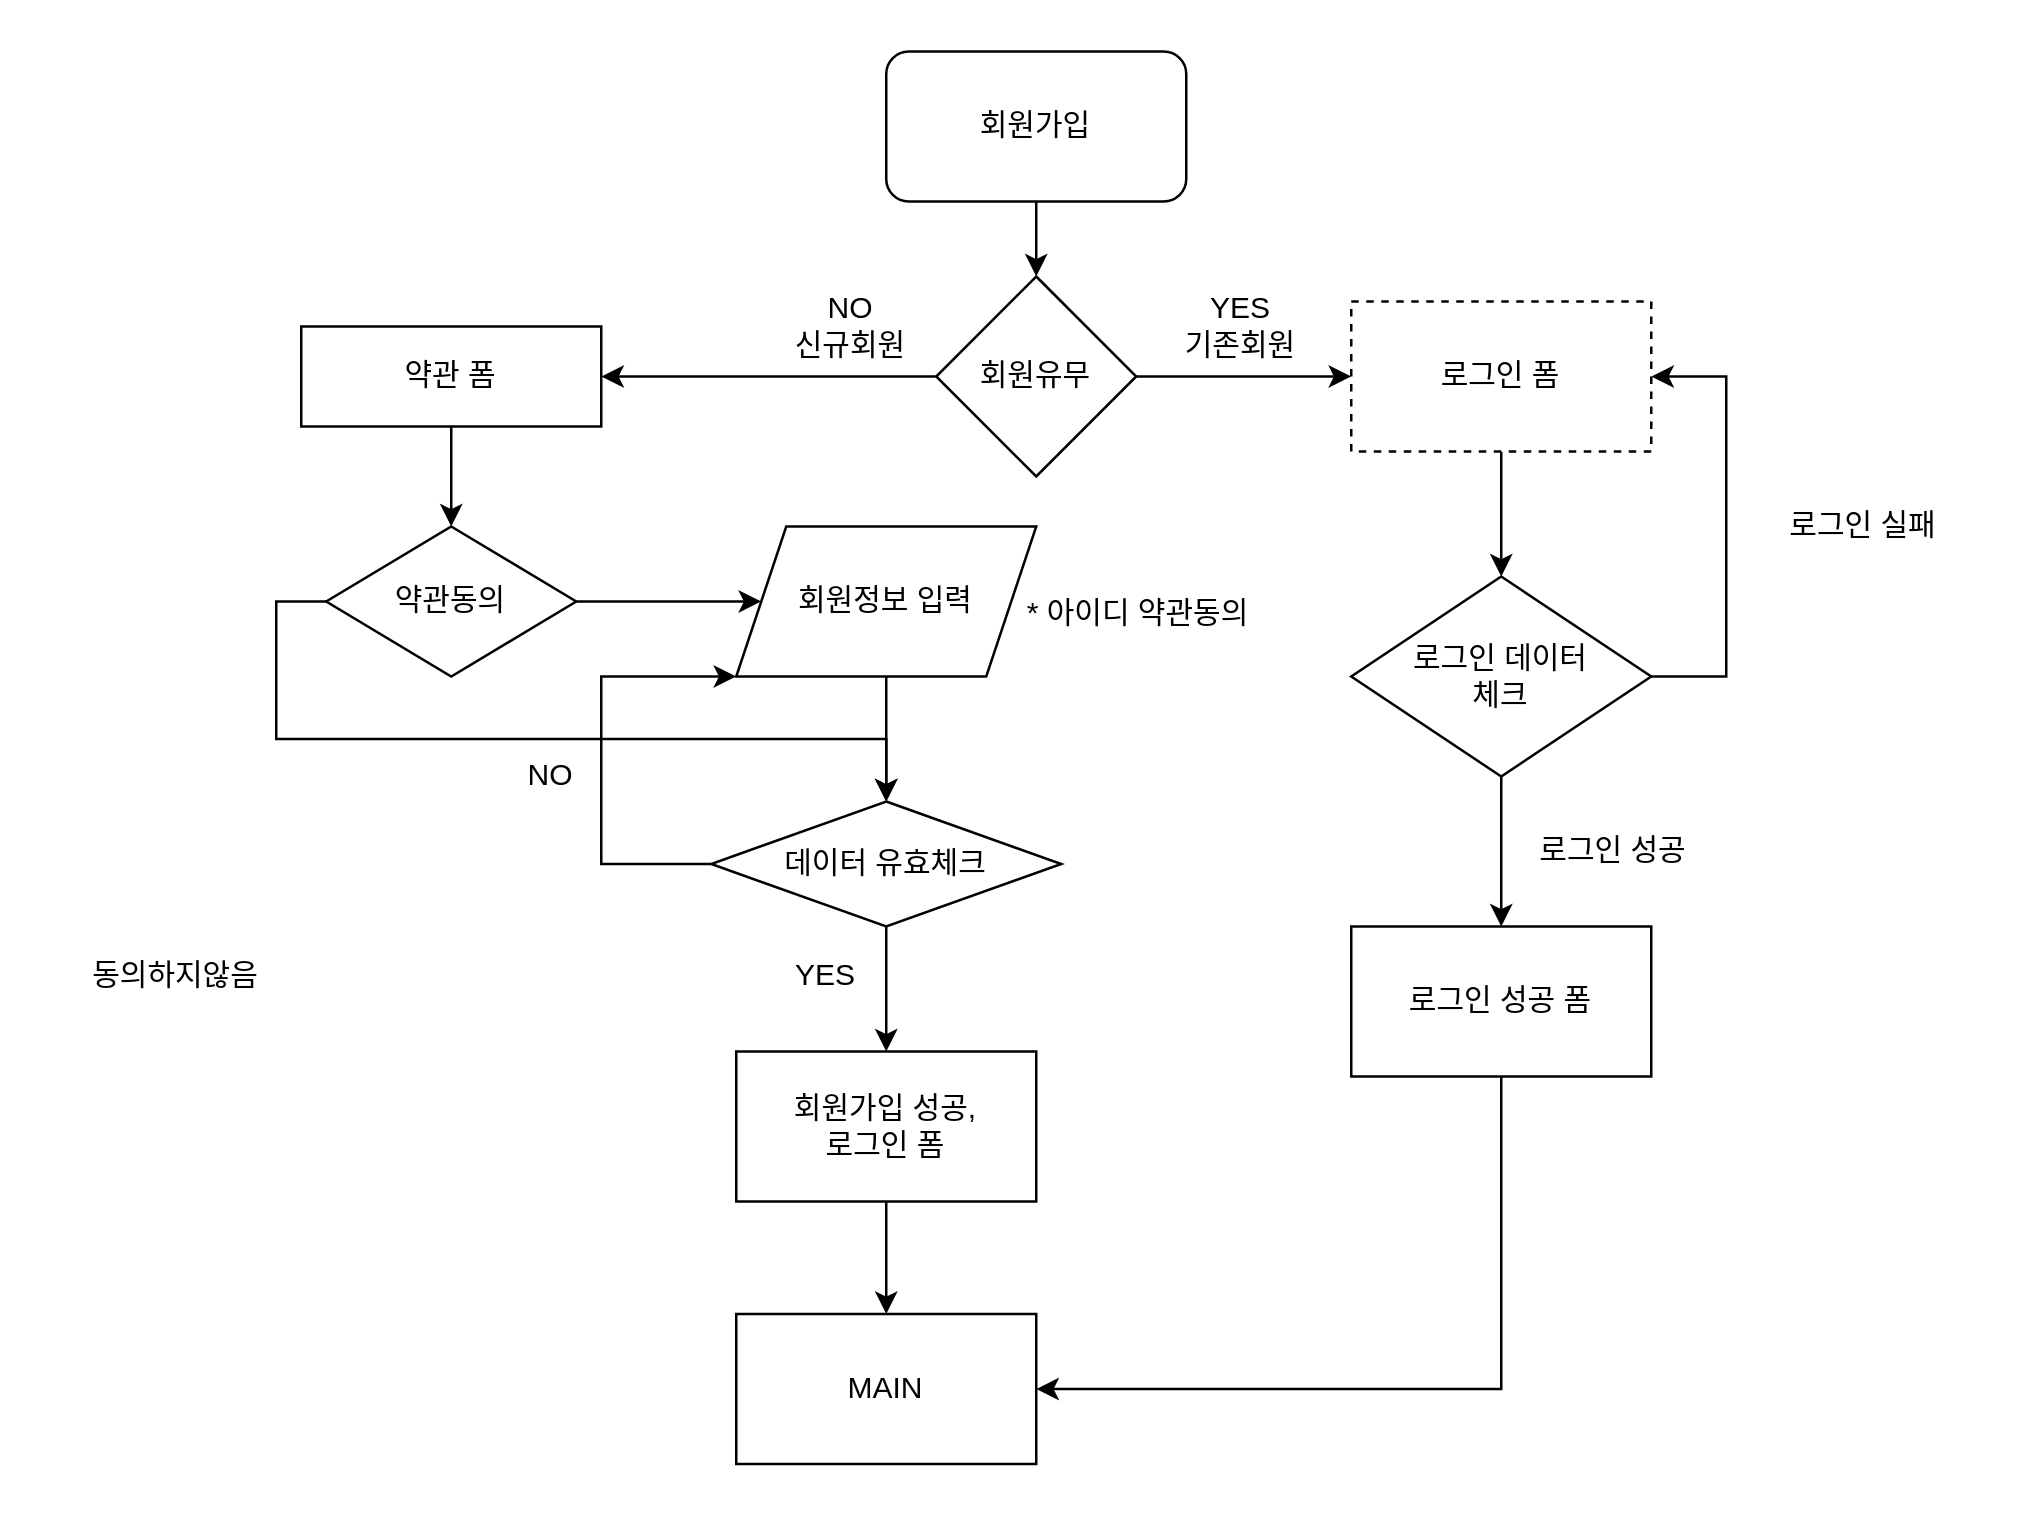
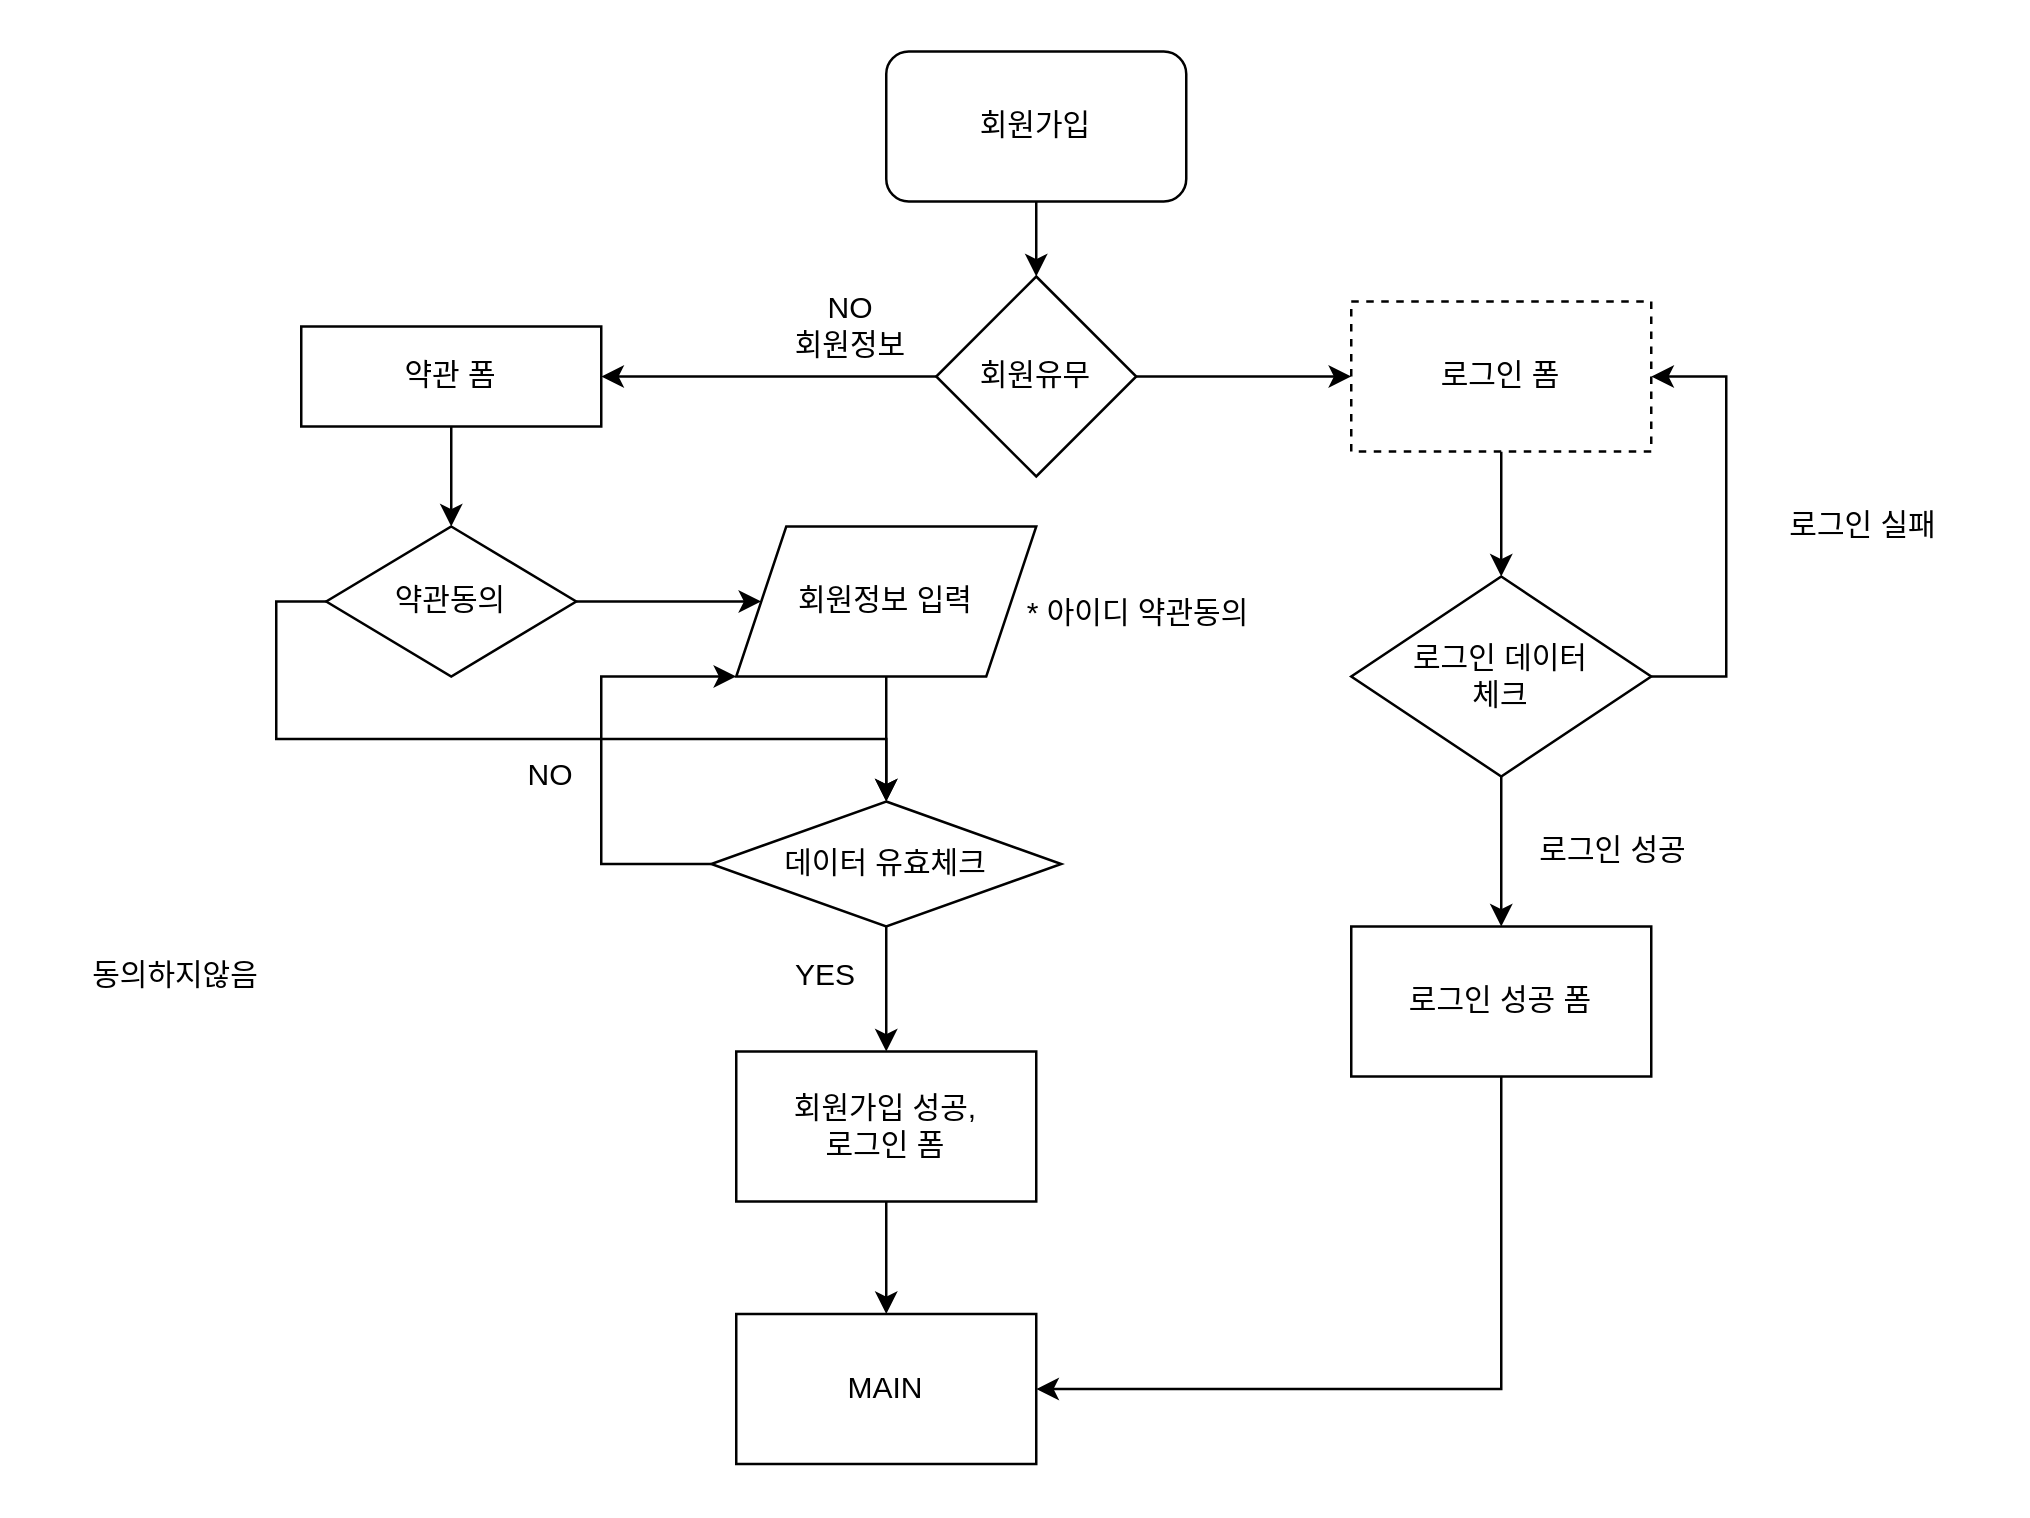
(851, 326) -> (851, 326)
(1241, 326) -> none
